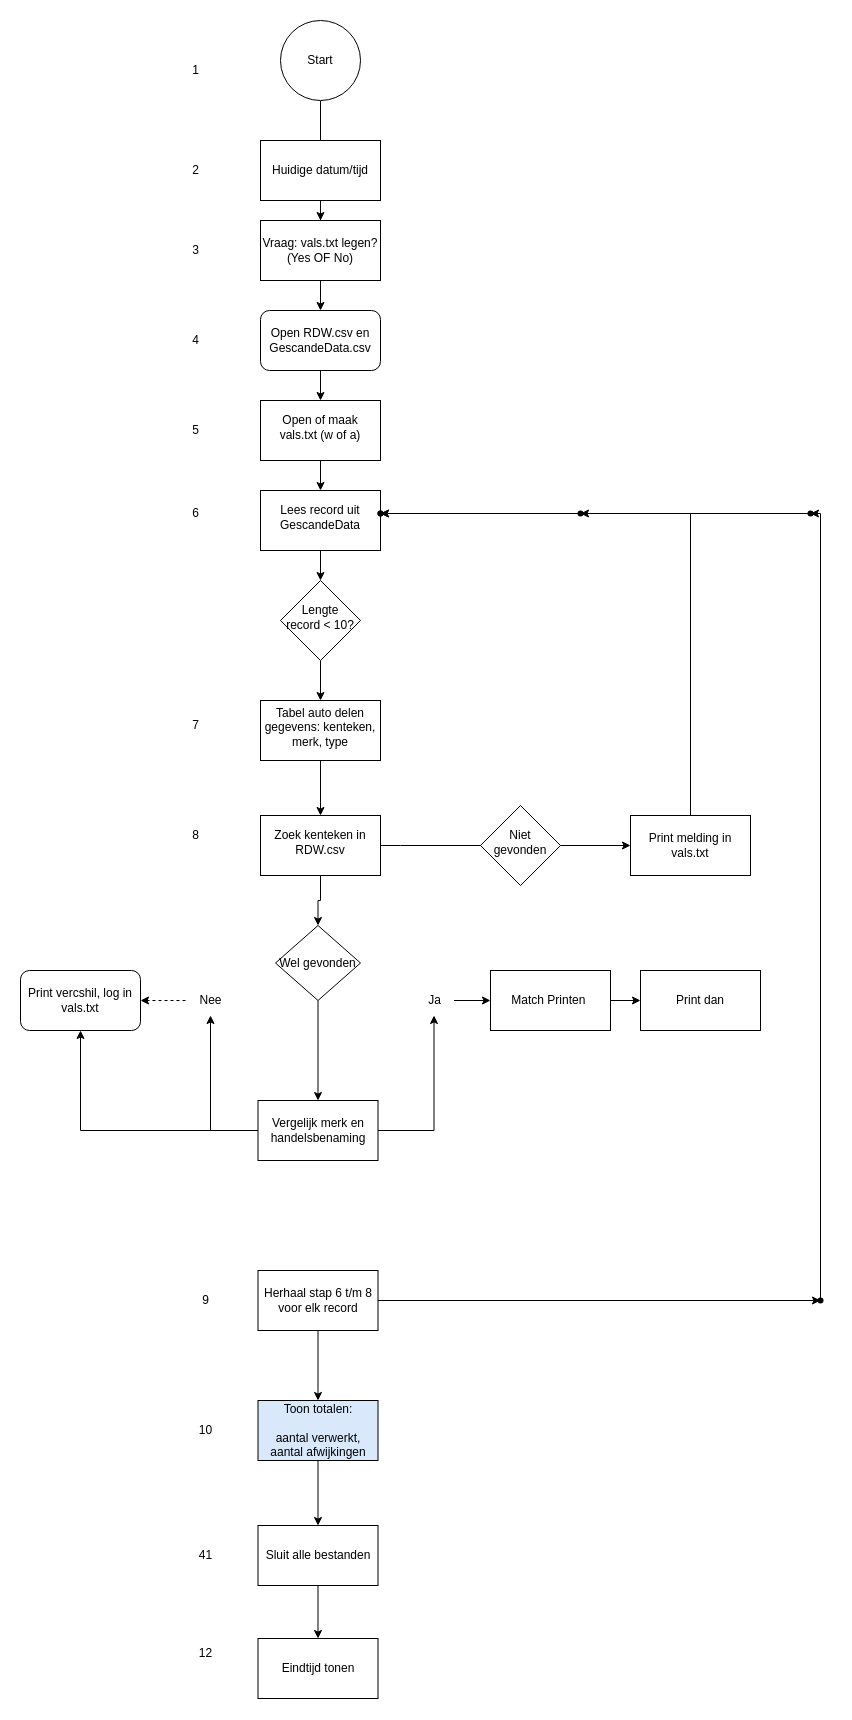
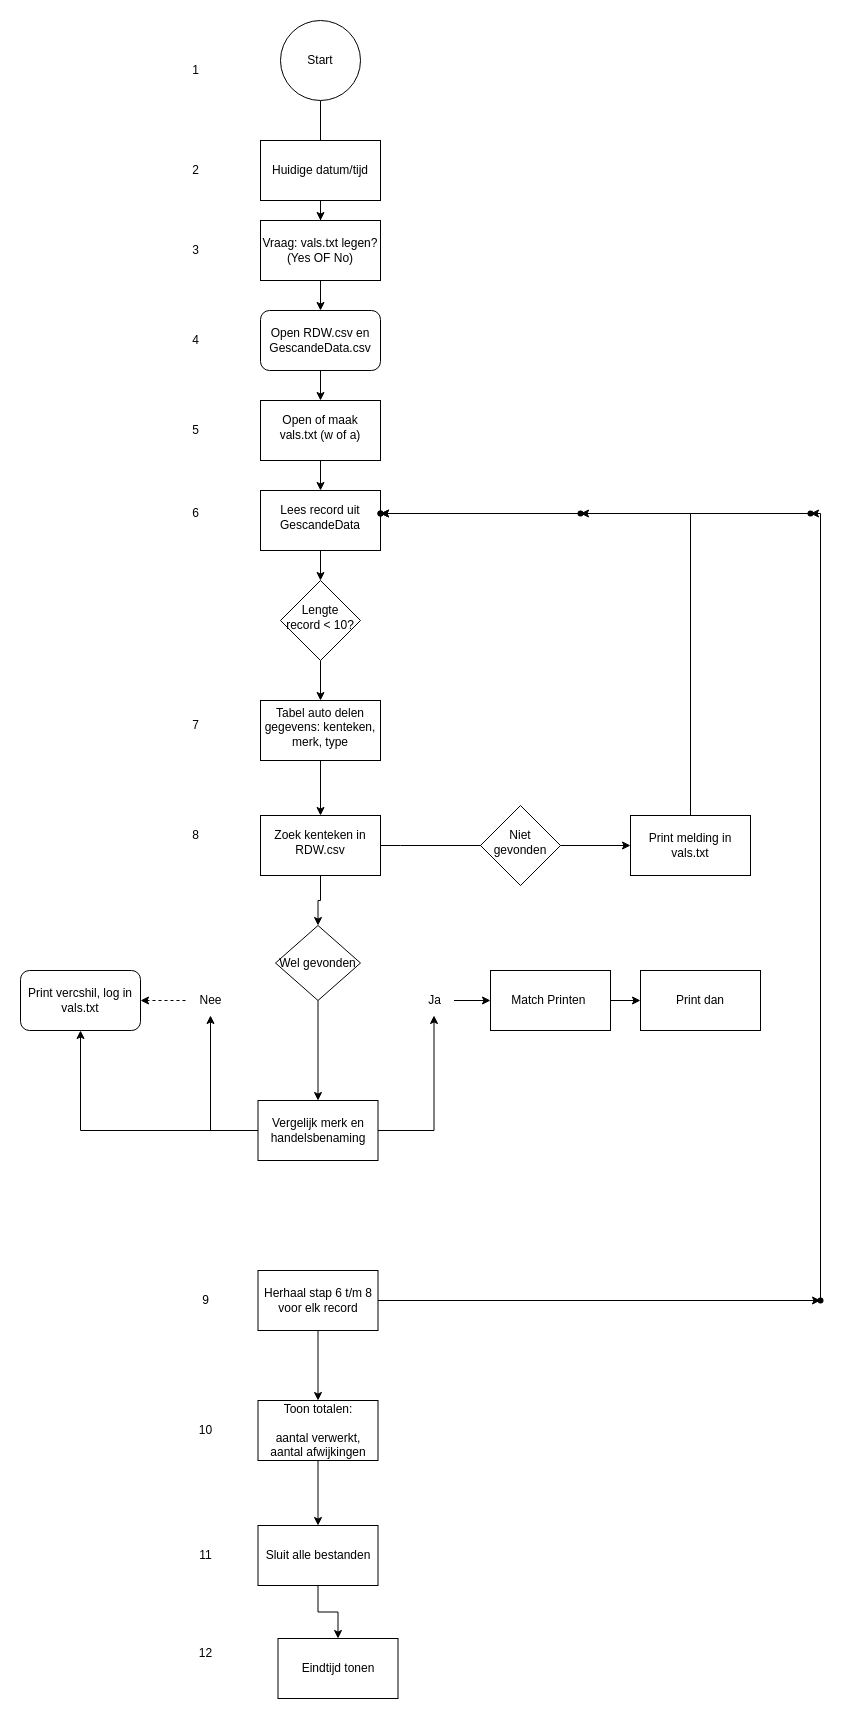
(318, 1431) -> (318, 1431)
(206, 1556) -> (206, 1556)
(318, 1669) -> (338, 1669)
